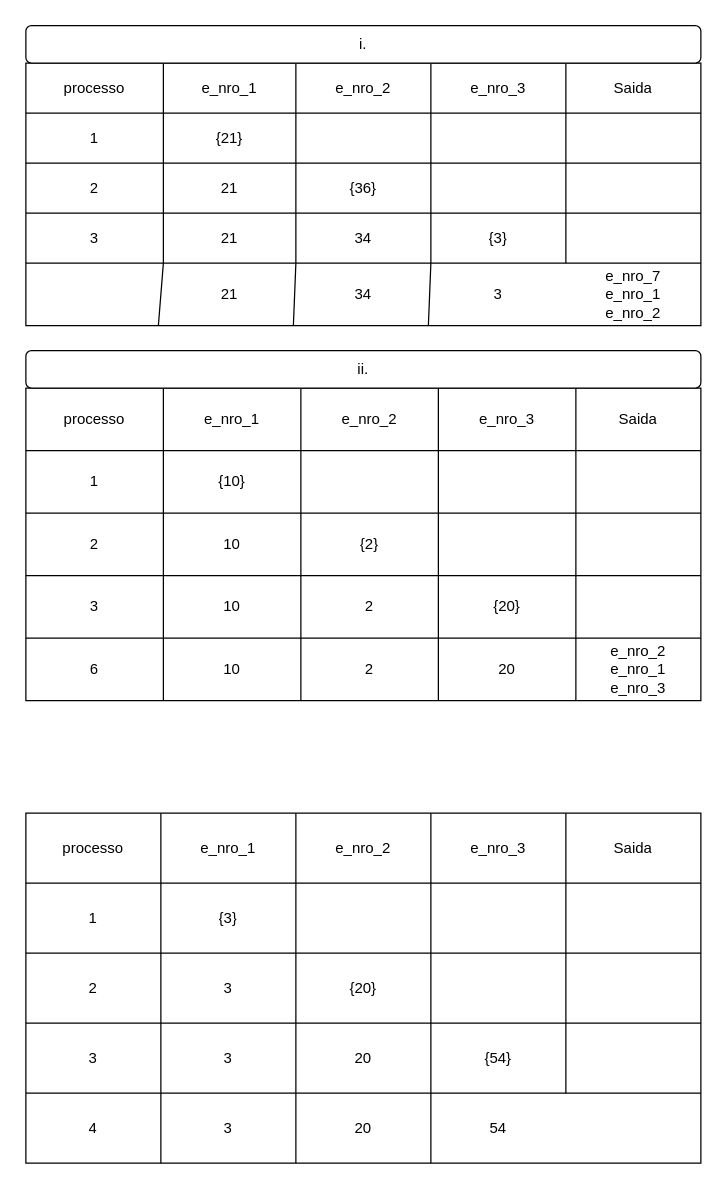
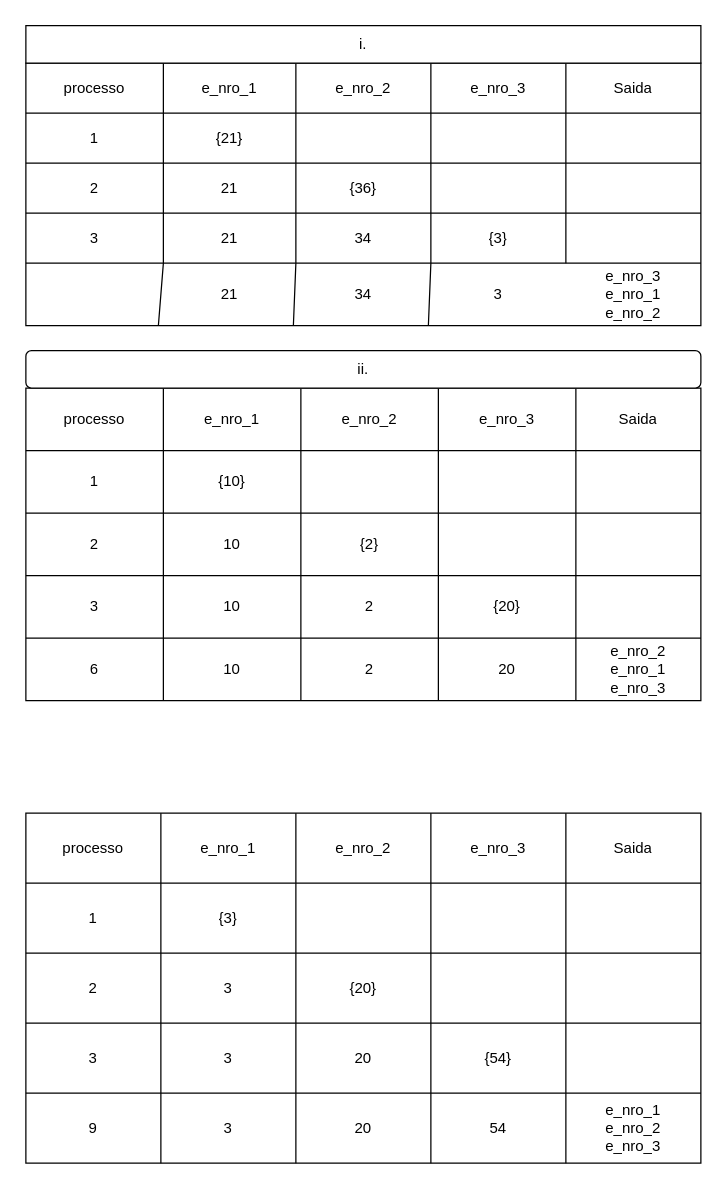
(363, 44) -> (363, 44)
(633, 294) -> (633, 294)
(93, 1128) -> (93, 1128)
none -> (633, 1128)
